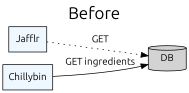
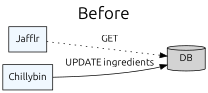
(100, 62) -> (110, 63)
